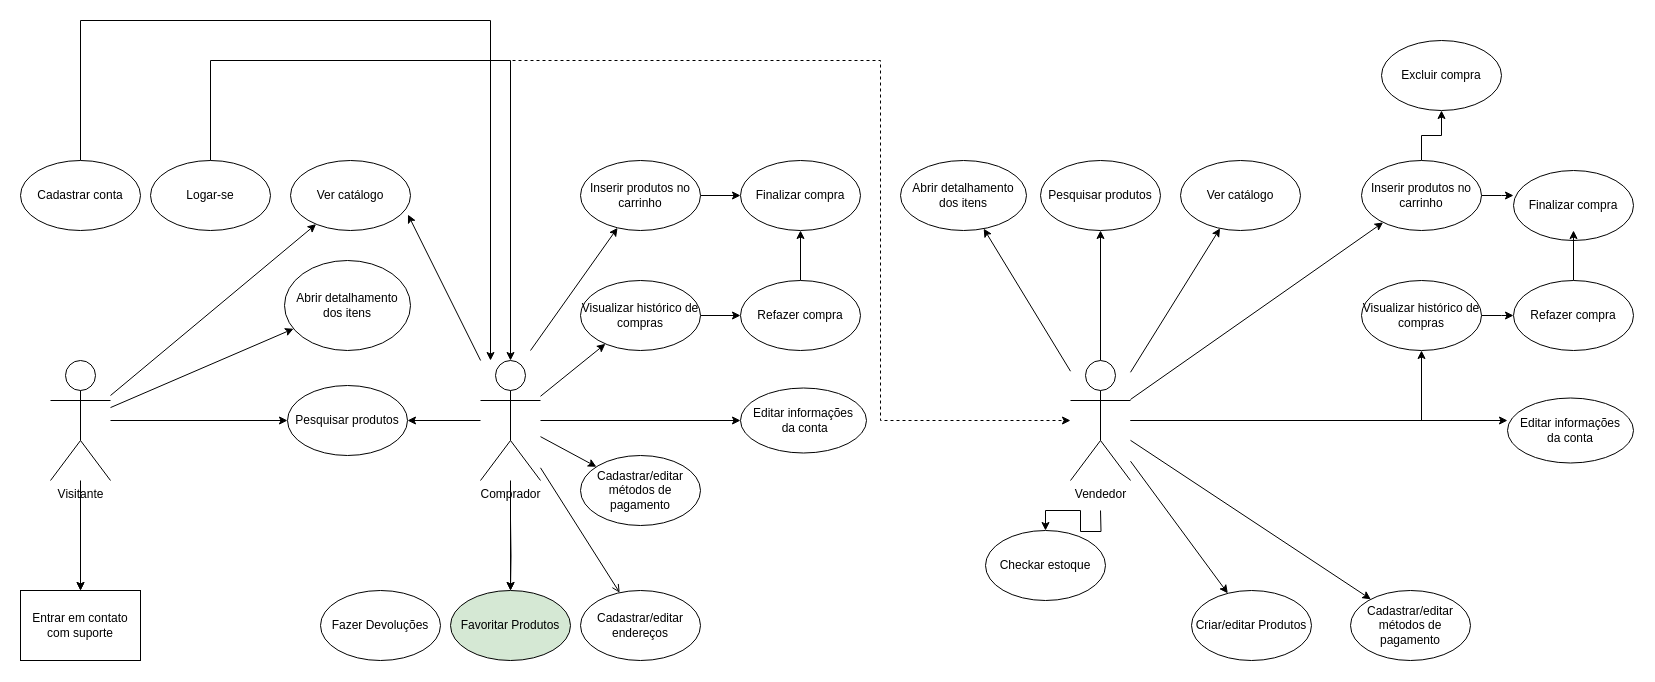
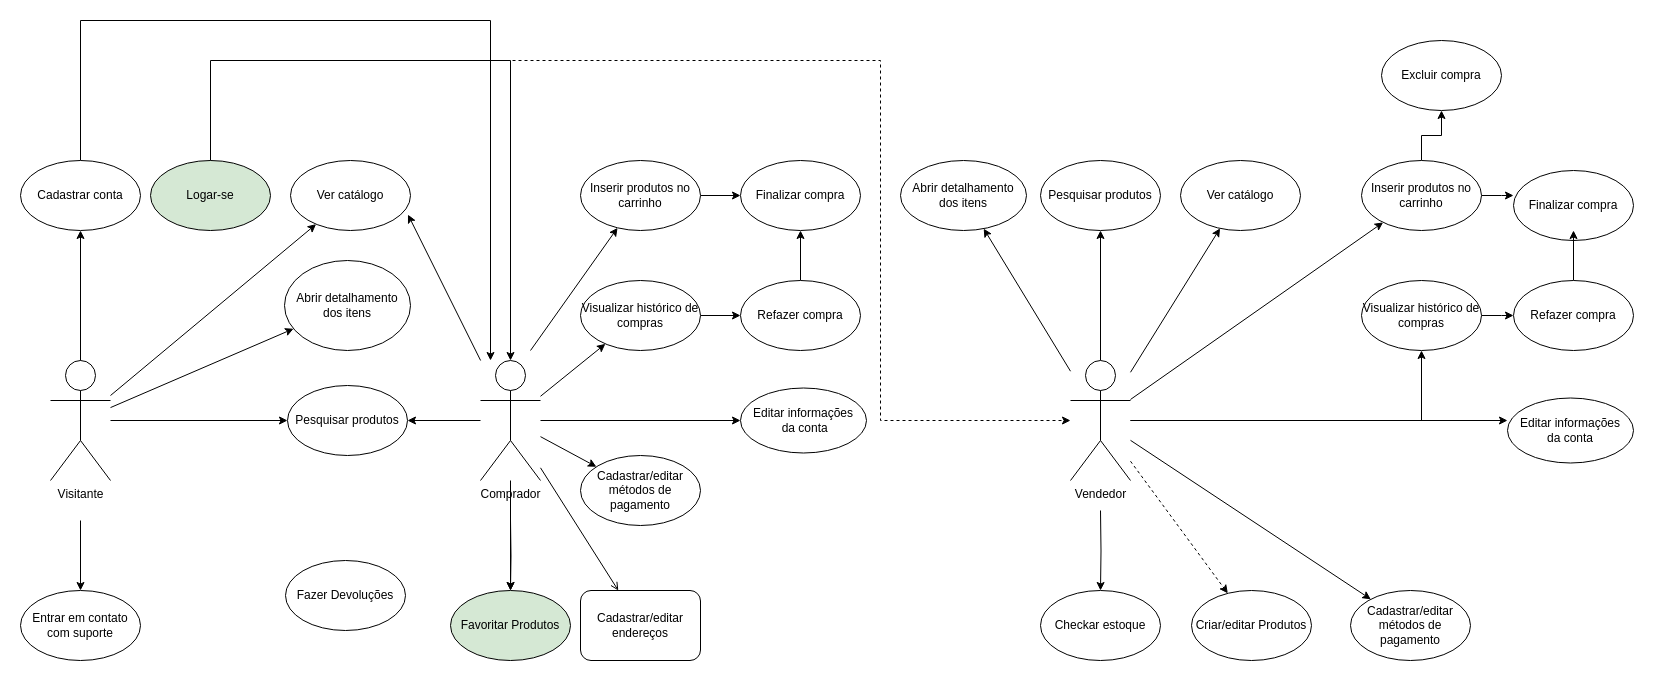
(211, 196) -> (211, 196)
(81, 500) -> (81, 299)
(1178, 525) -> (1178, 525)
(1046, 566) -> (1101, 626)
(81, 626) -> (81, 626)
(381, 626) -> (346, 596)
(641, 626) -> (641, 626)
